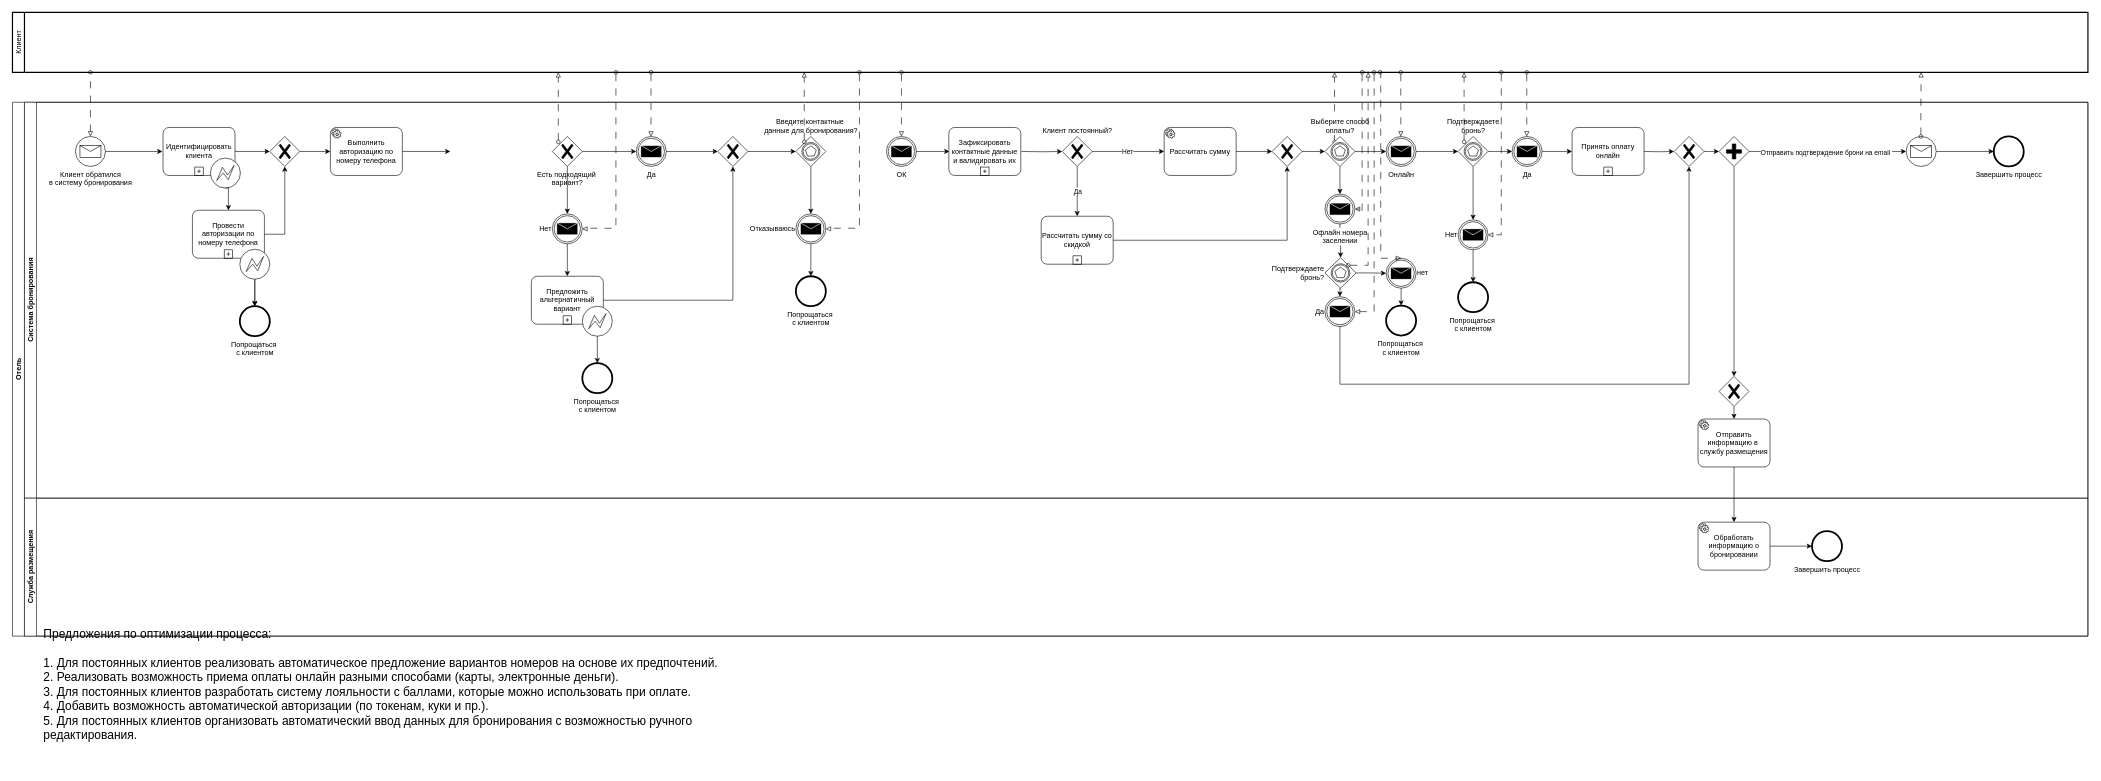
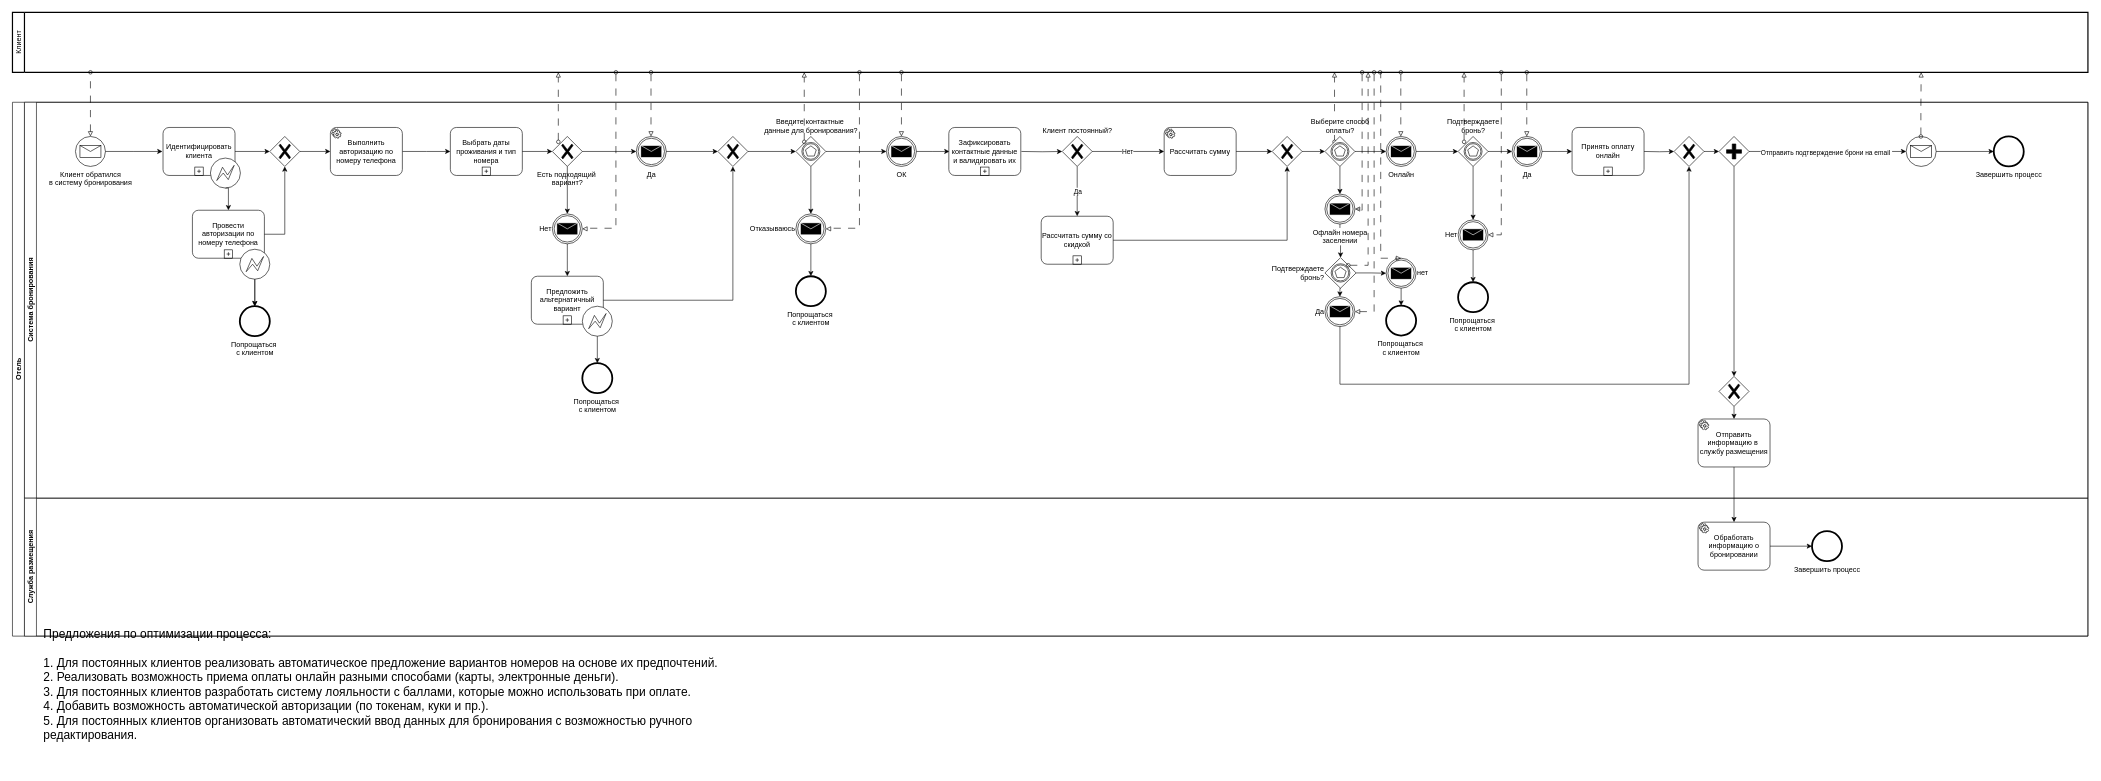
none -> (486, 152)
none -> (535, 152)
none -> (854, 152)
